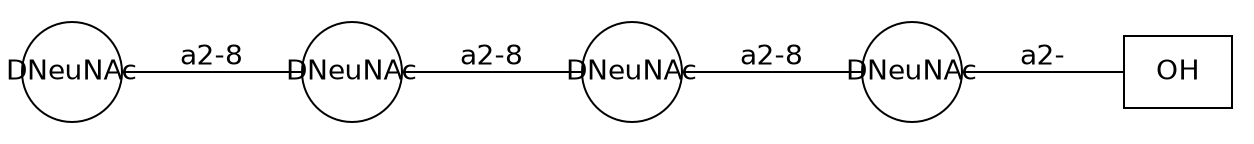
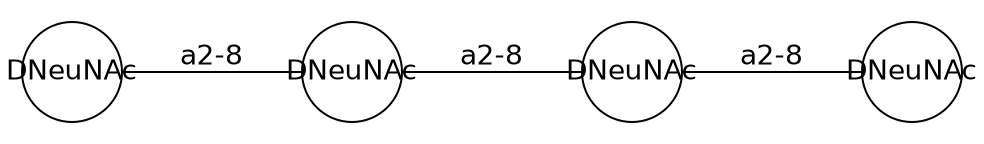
(1178, 72) -> none
